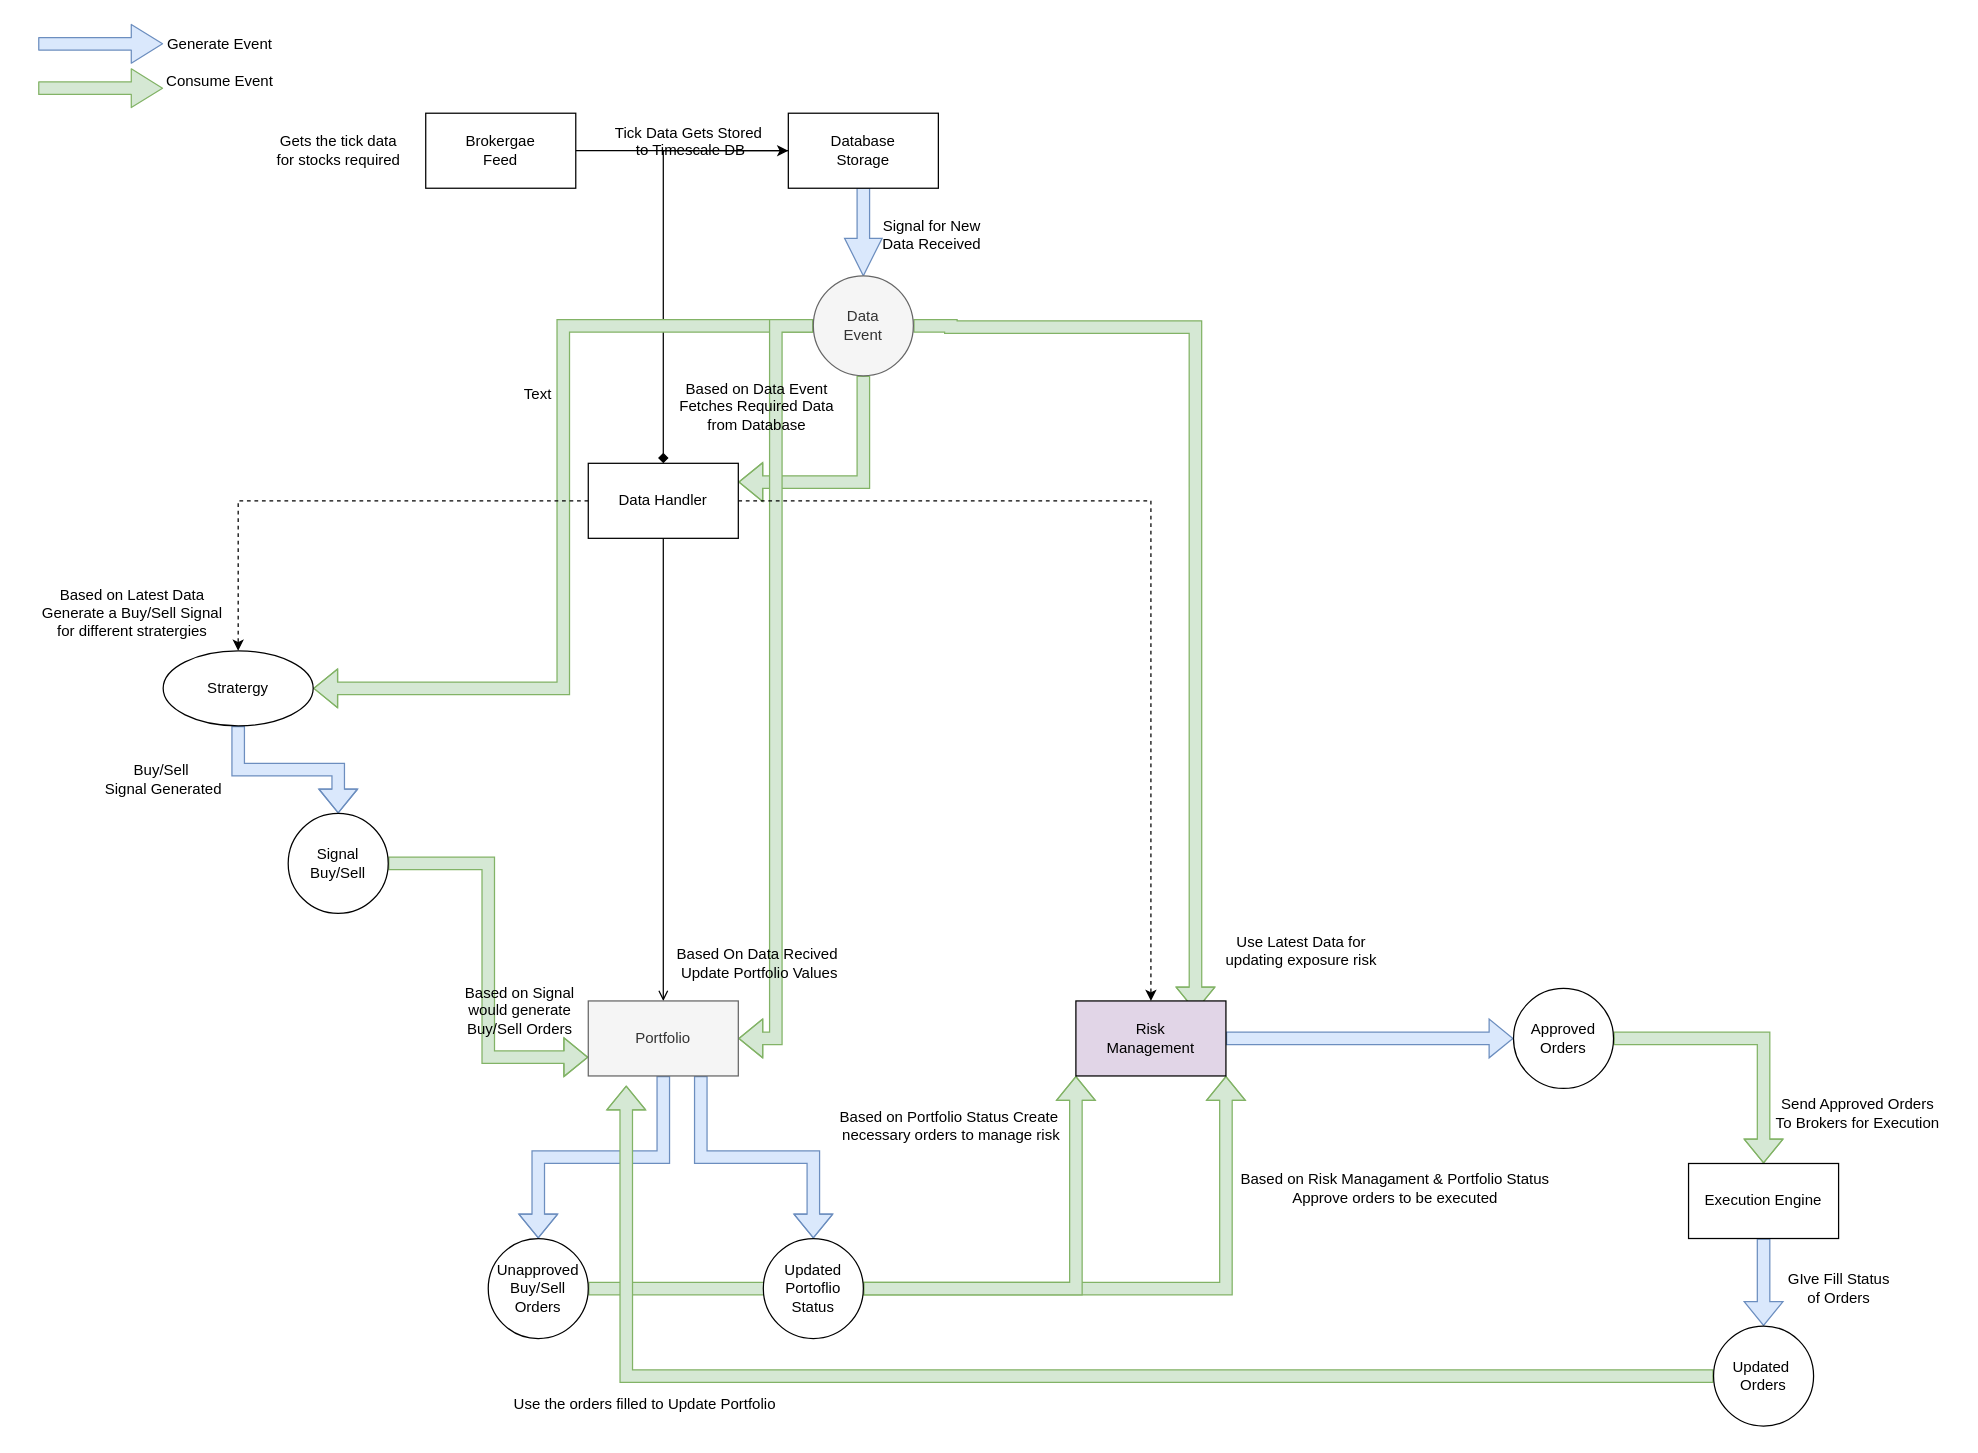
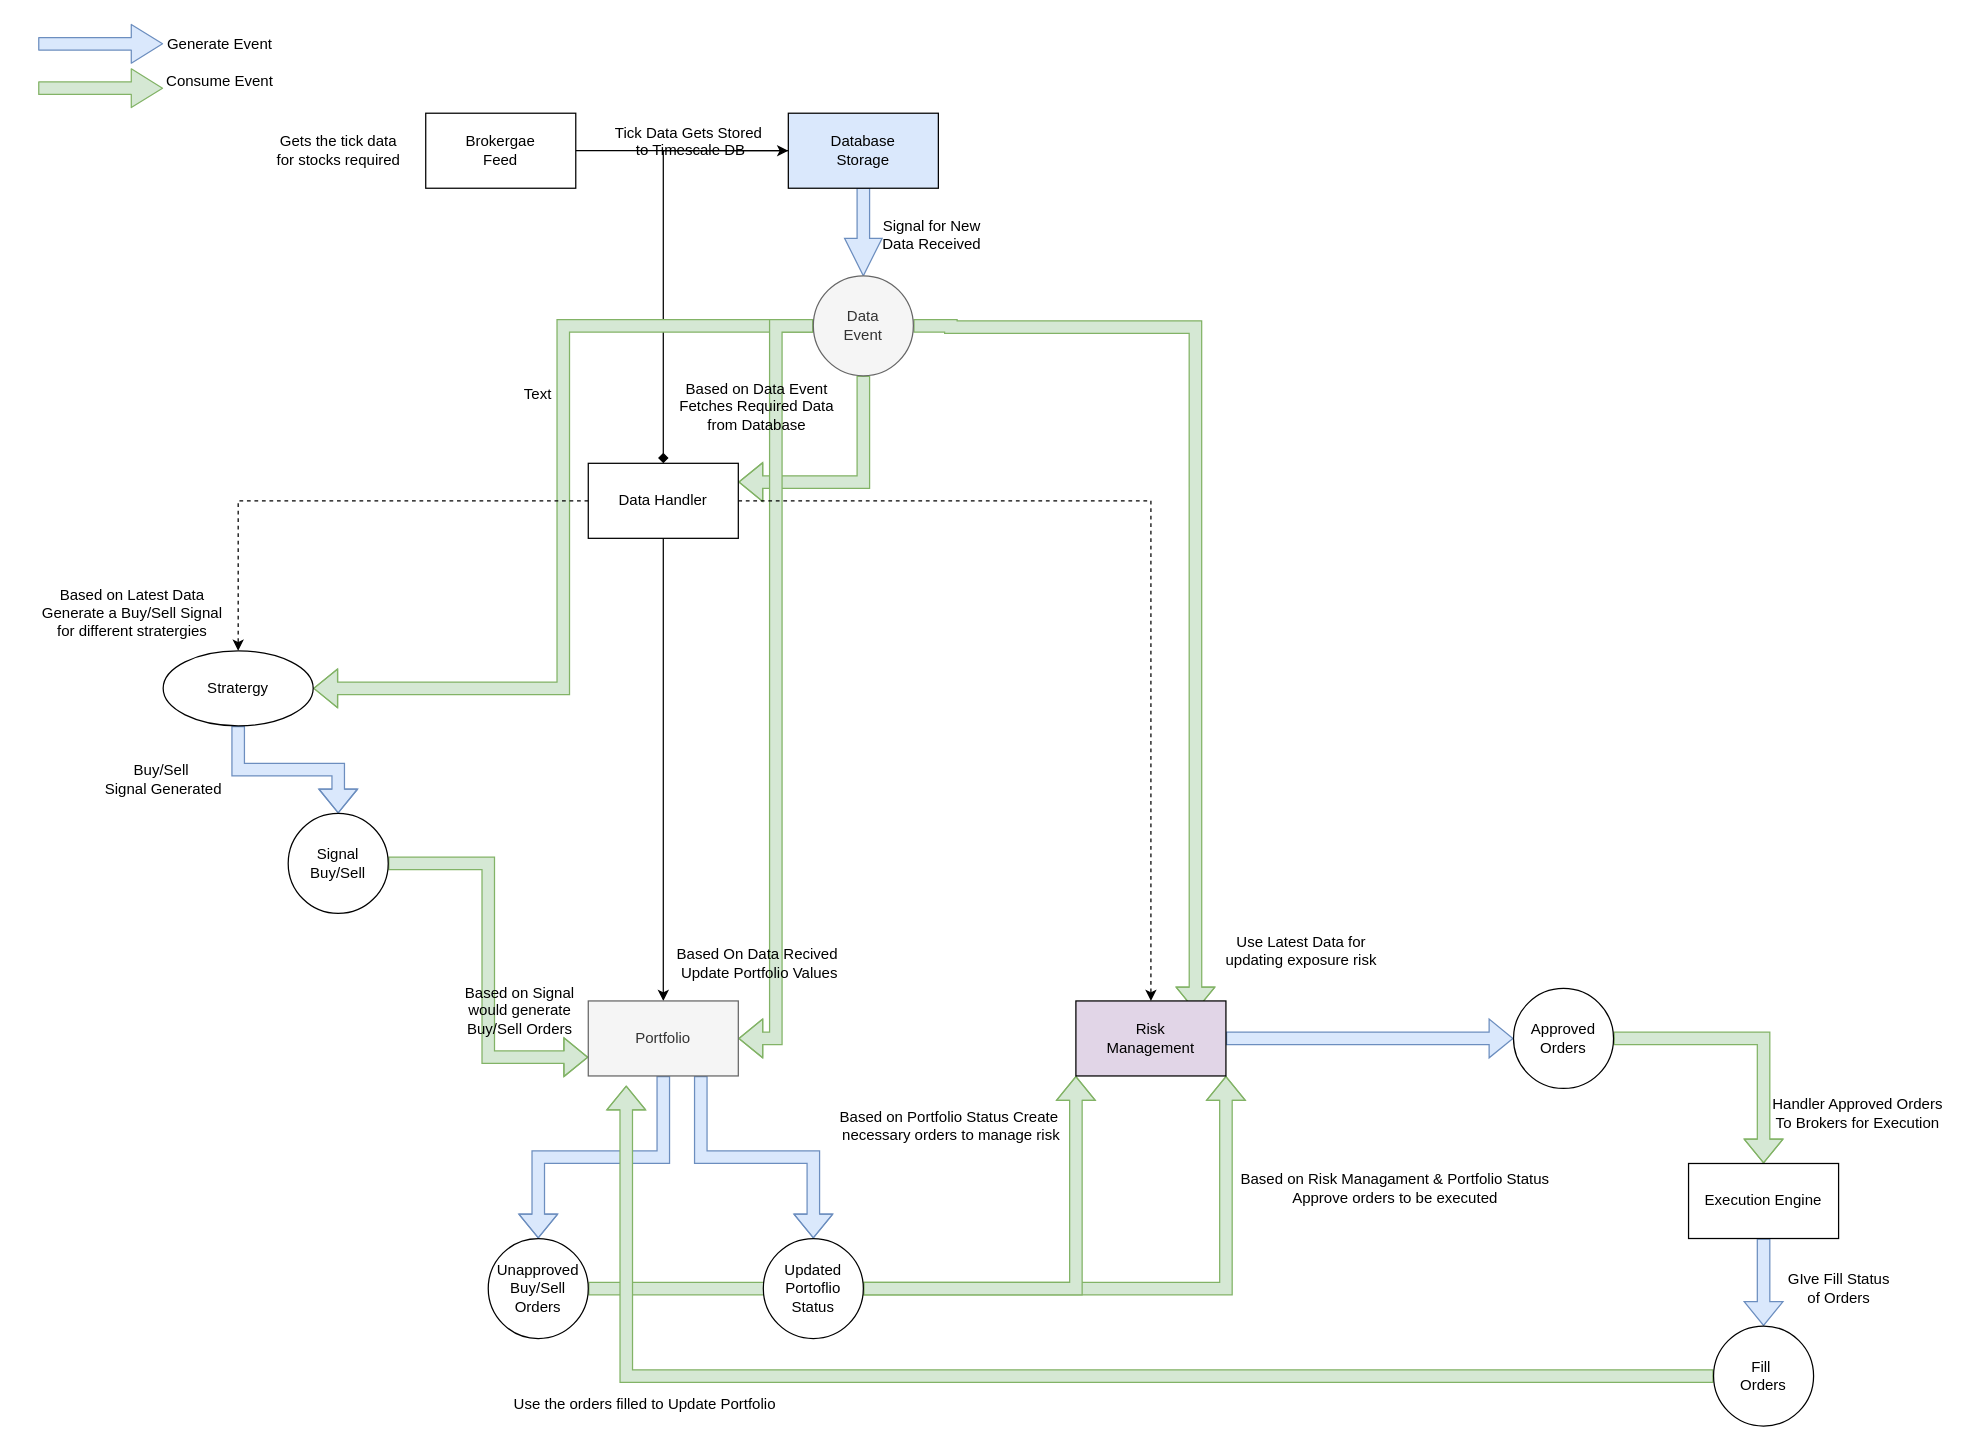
(863, 151) -> (863, 151)
(663, 993) -> (663, 991)
(1858, 1113) -> (1858, 1113)
(1763, 1376) -> (1763, 1376)
